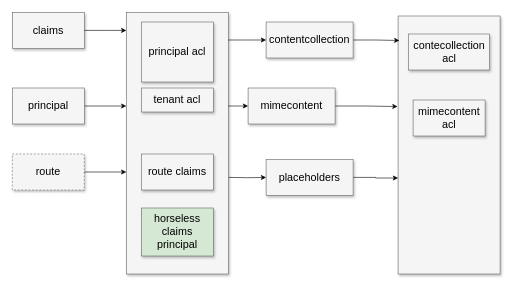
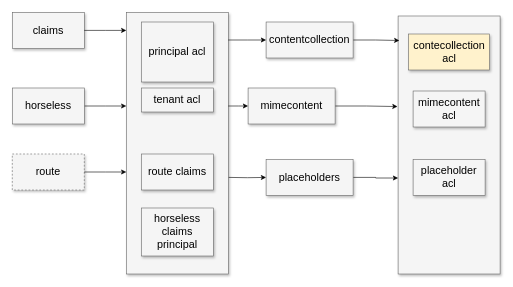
(449, 52) -> (449, 52)
(48, 106) -> (48, 106)
(449, 118) -> (449, 109)
none -> (449, 177)
(177, 232) -> (177, 232)
